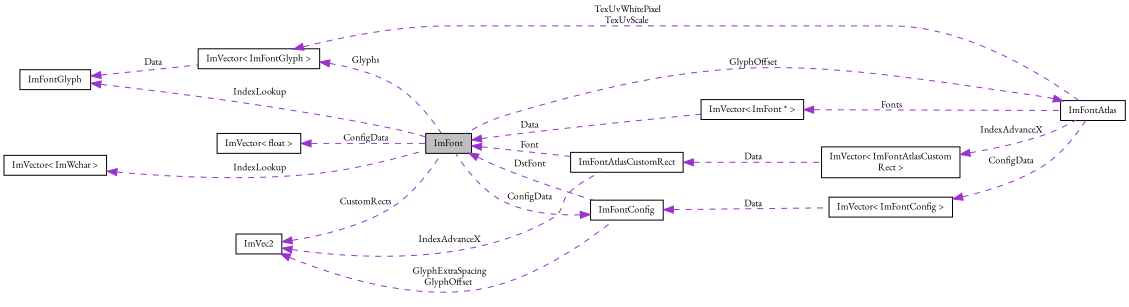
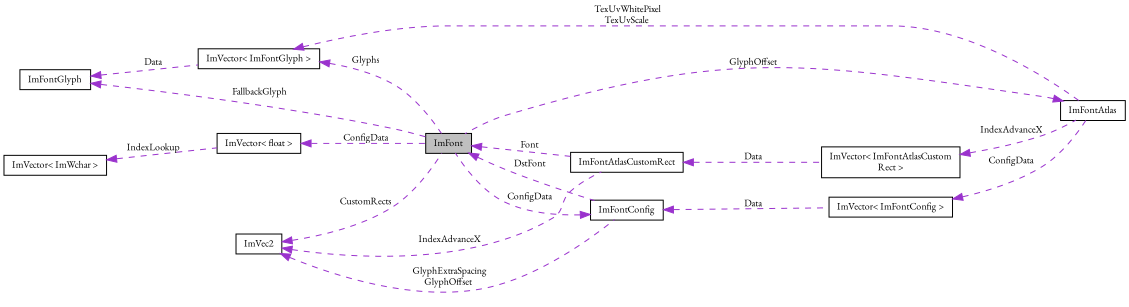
(259, 92) -> (259, 92)
(752, 110) -> none
(273, 177) -> (167, 153)
